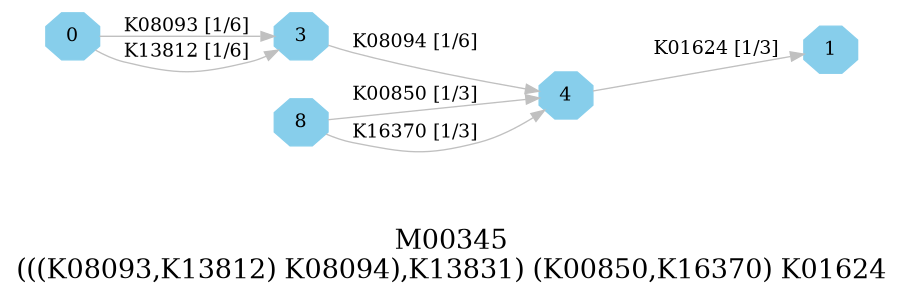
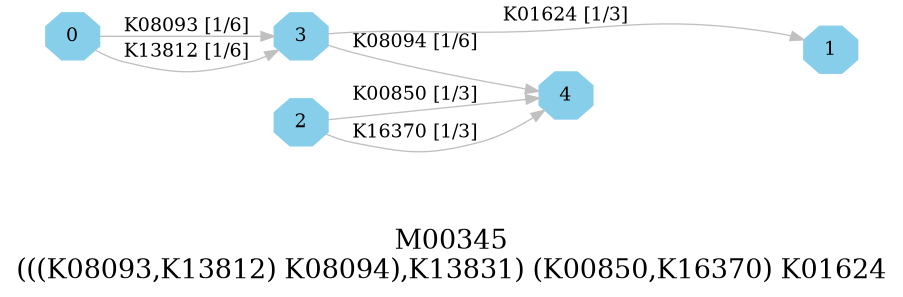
(692, 74) -> (560, 30)
(301, 122) -> (301, 122)
